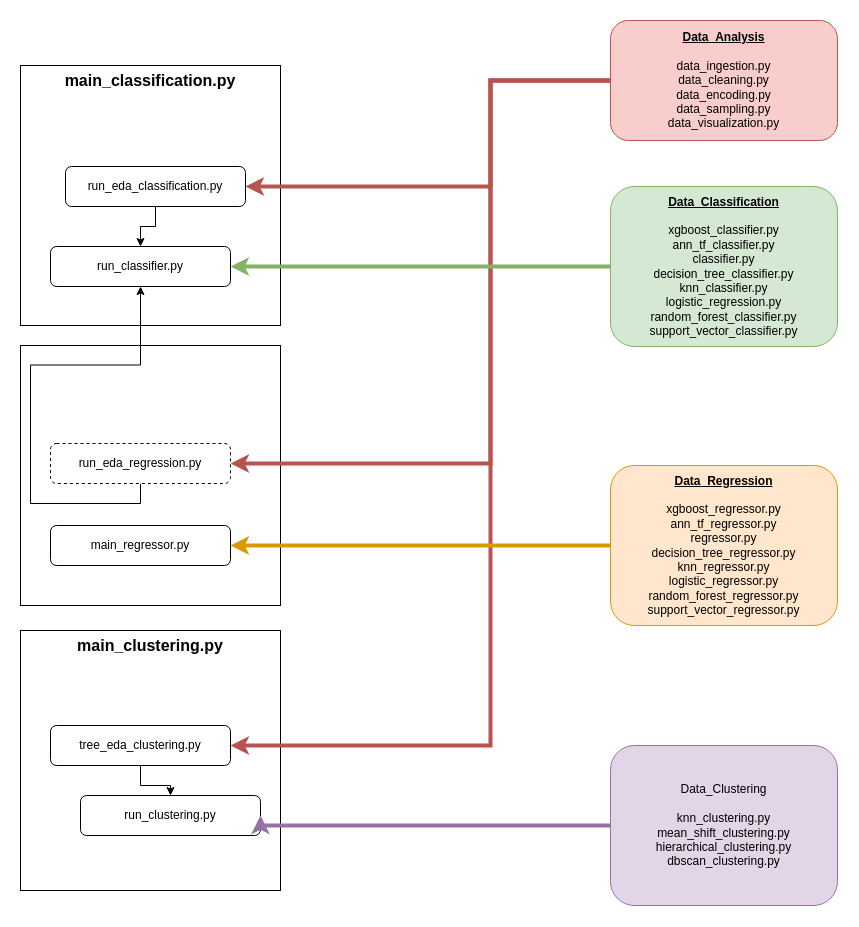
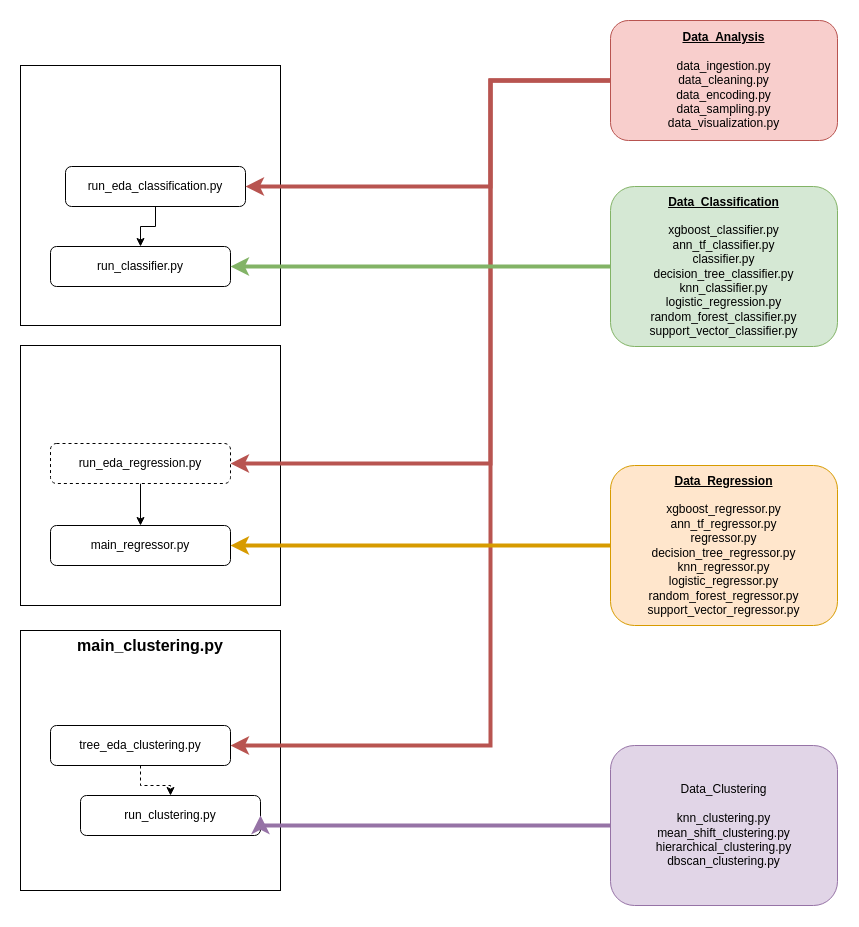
(151, 81) -> none
(31, 399) -> (141, 510)
(147, 786) -> (147, 786)
